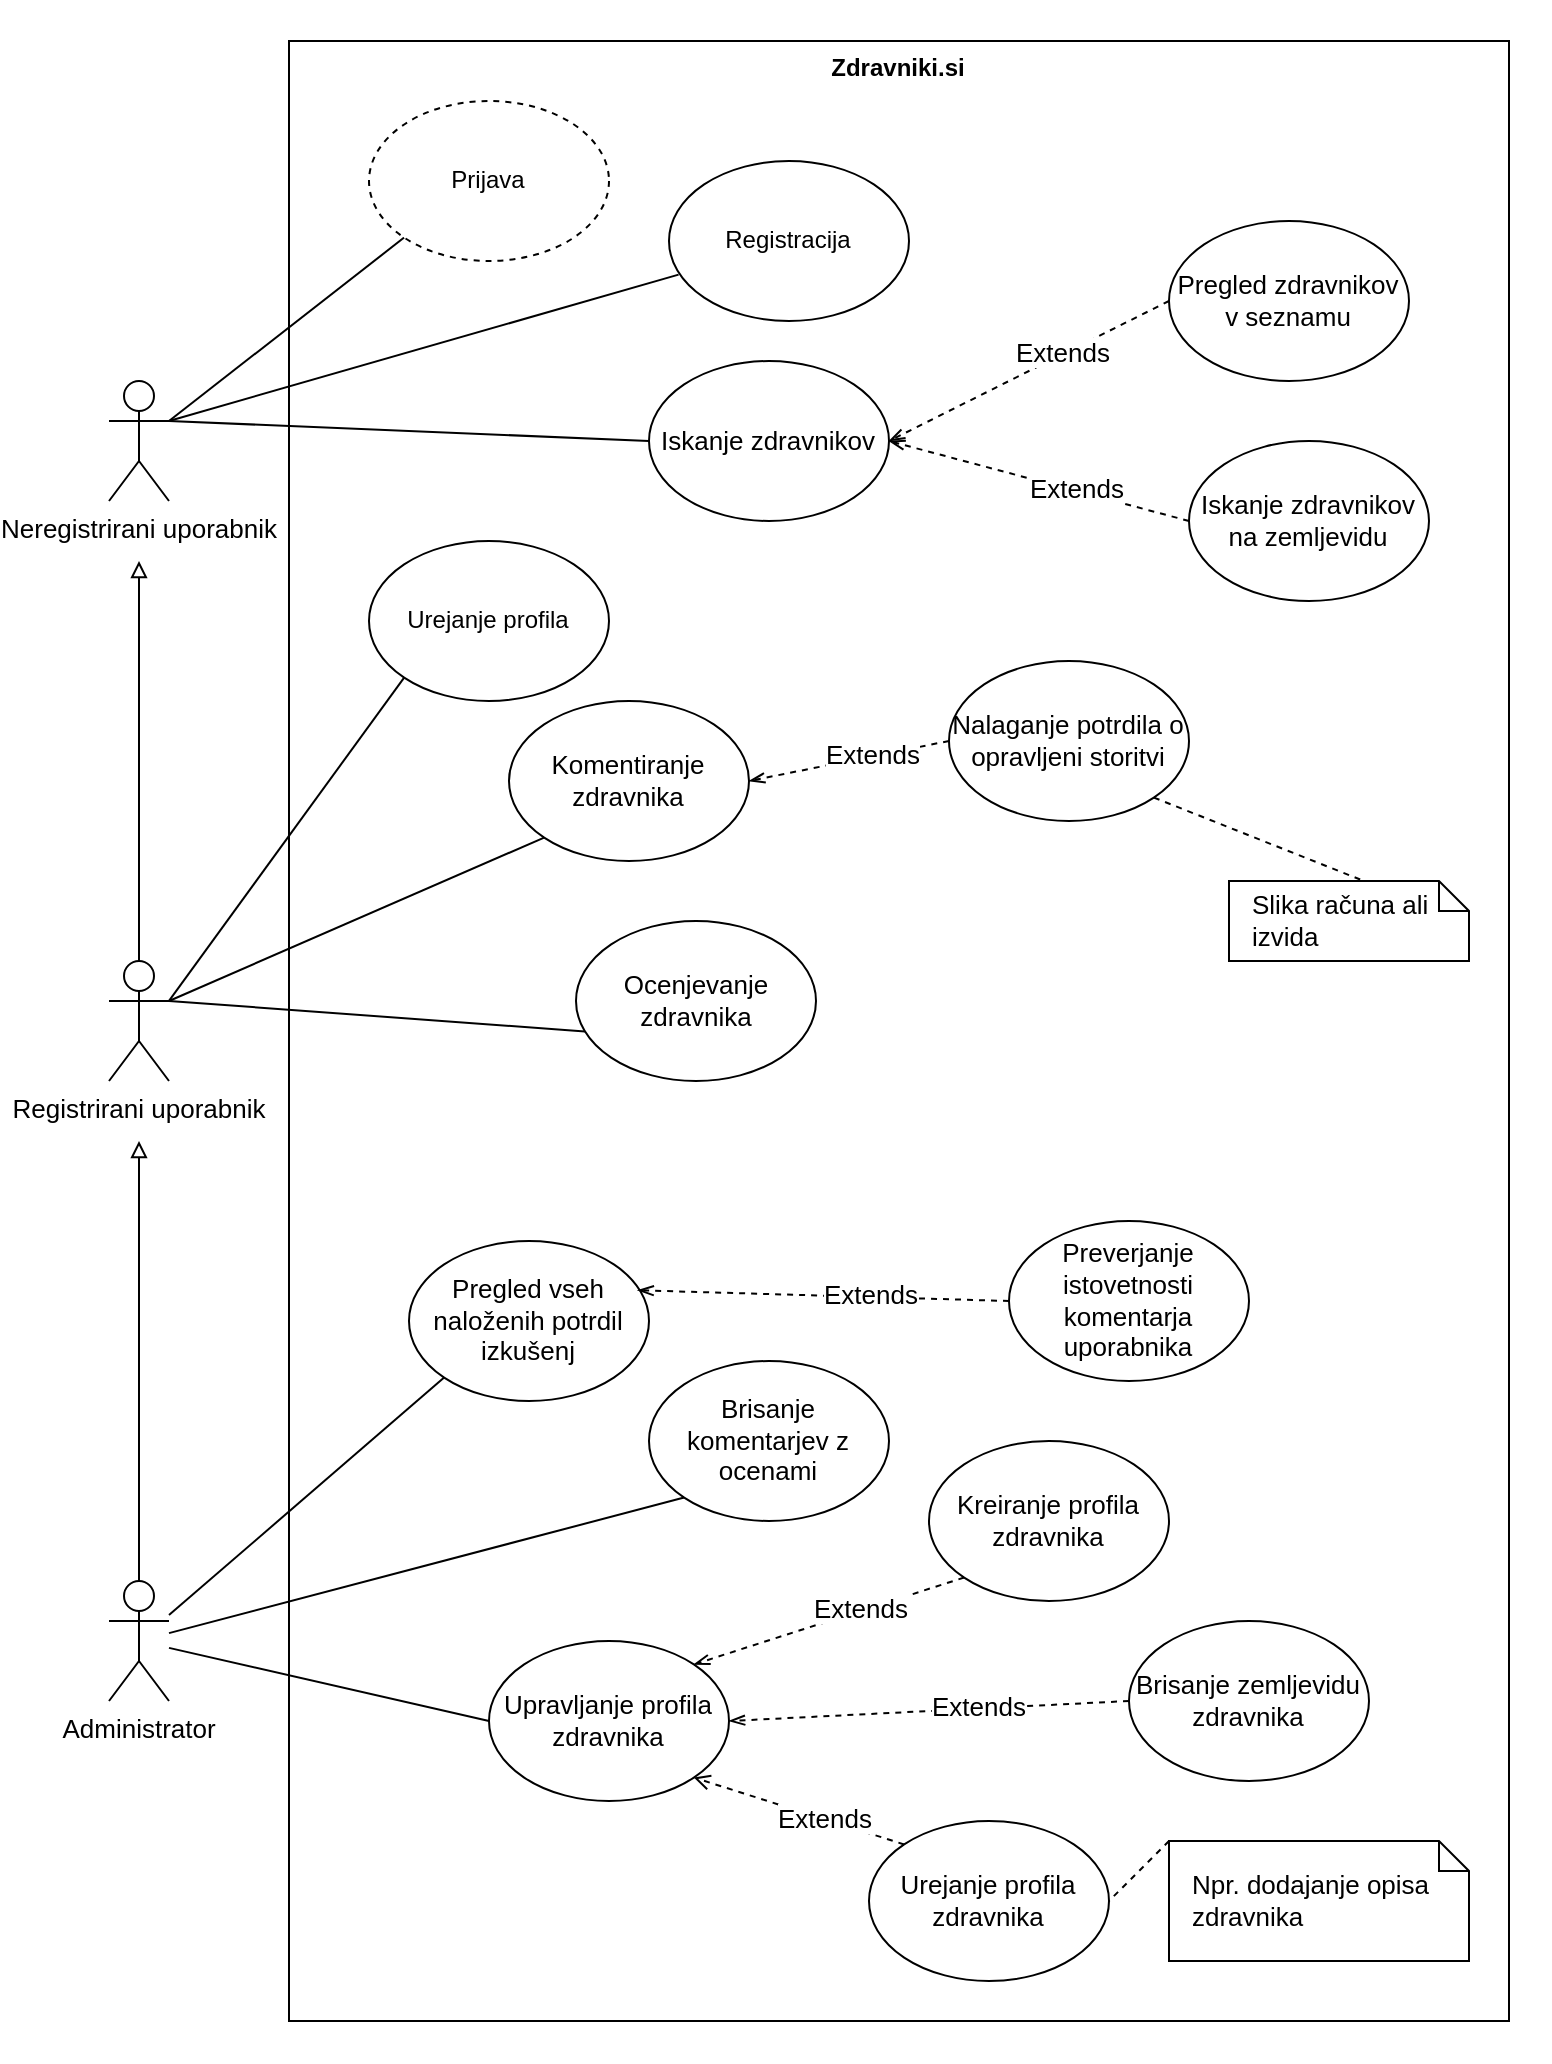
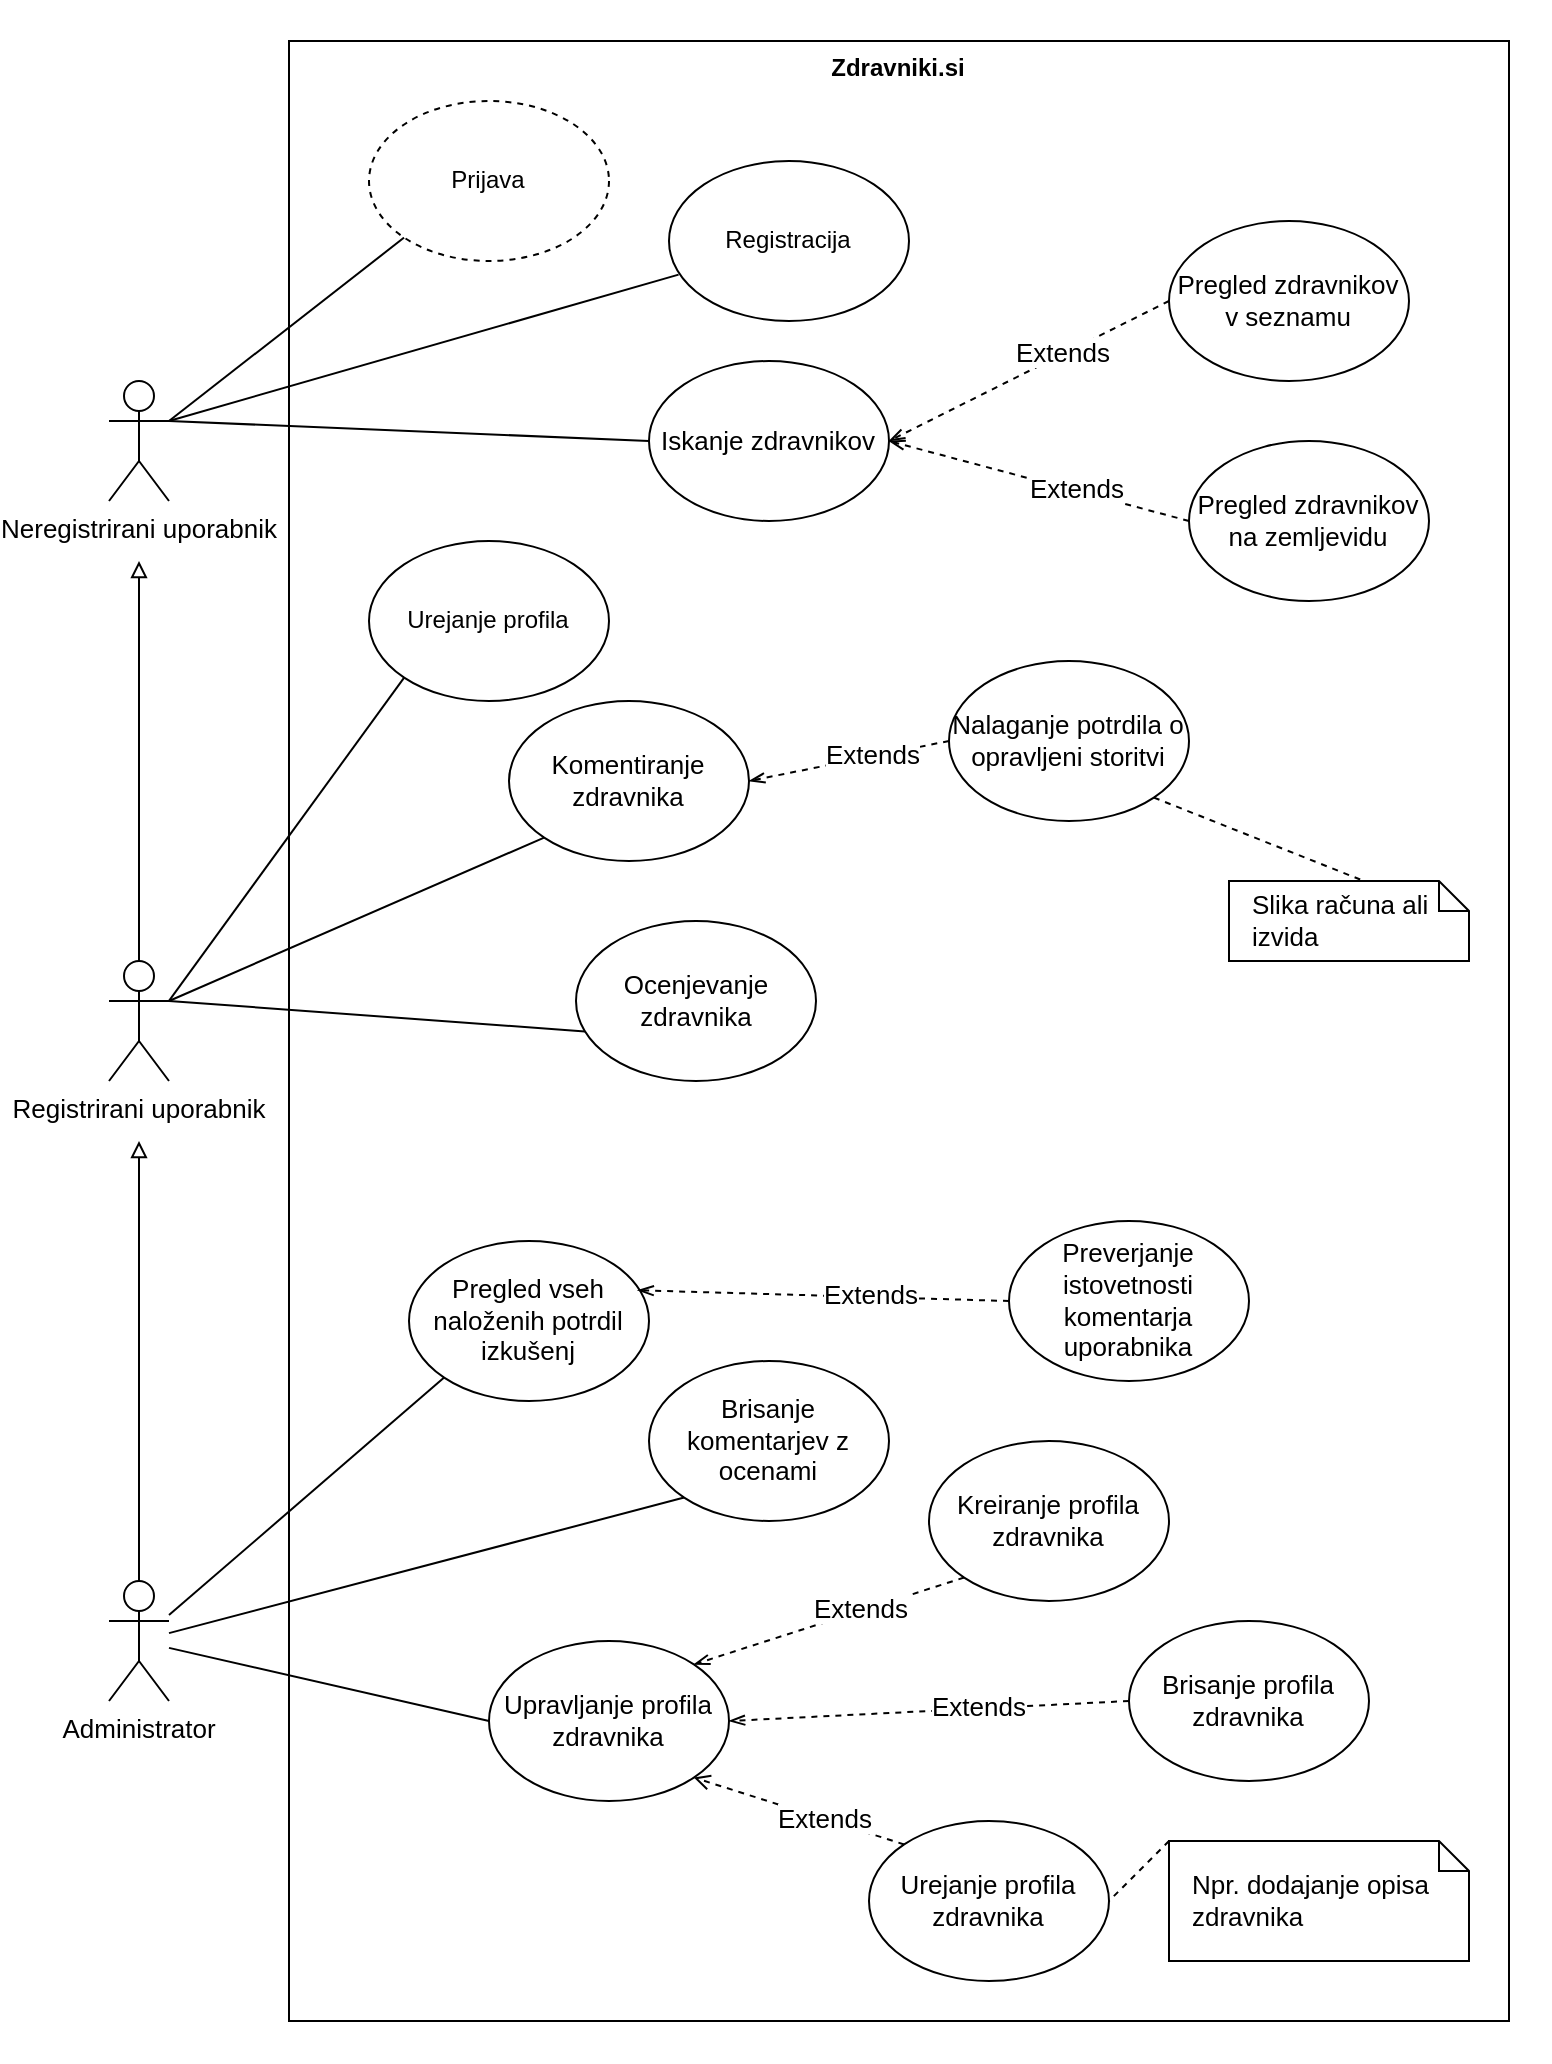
(1309, 521) -> (1309, 521)
(1249, 1701) -> (1249, 1701)
